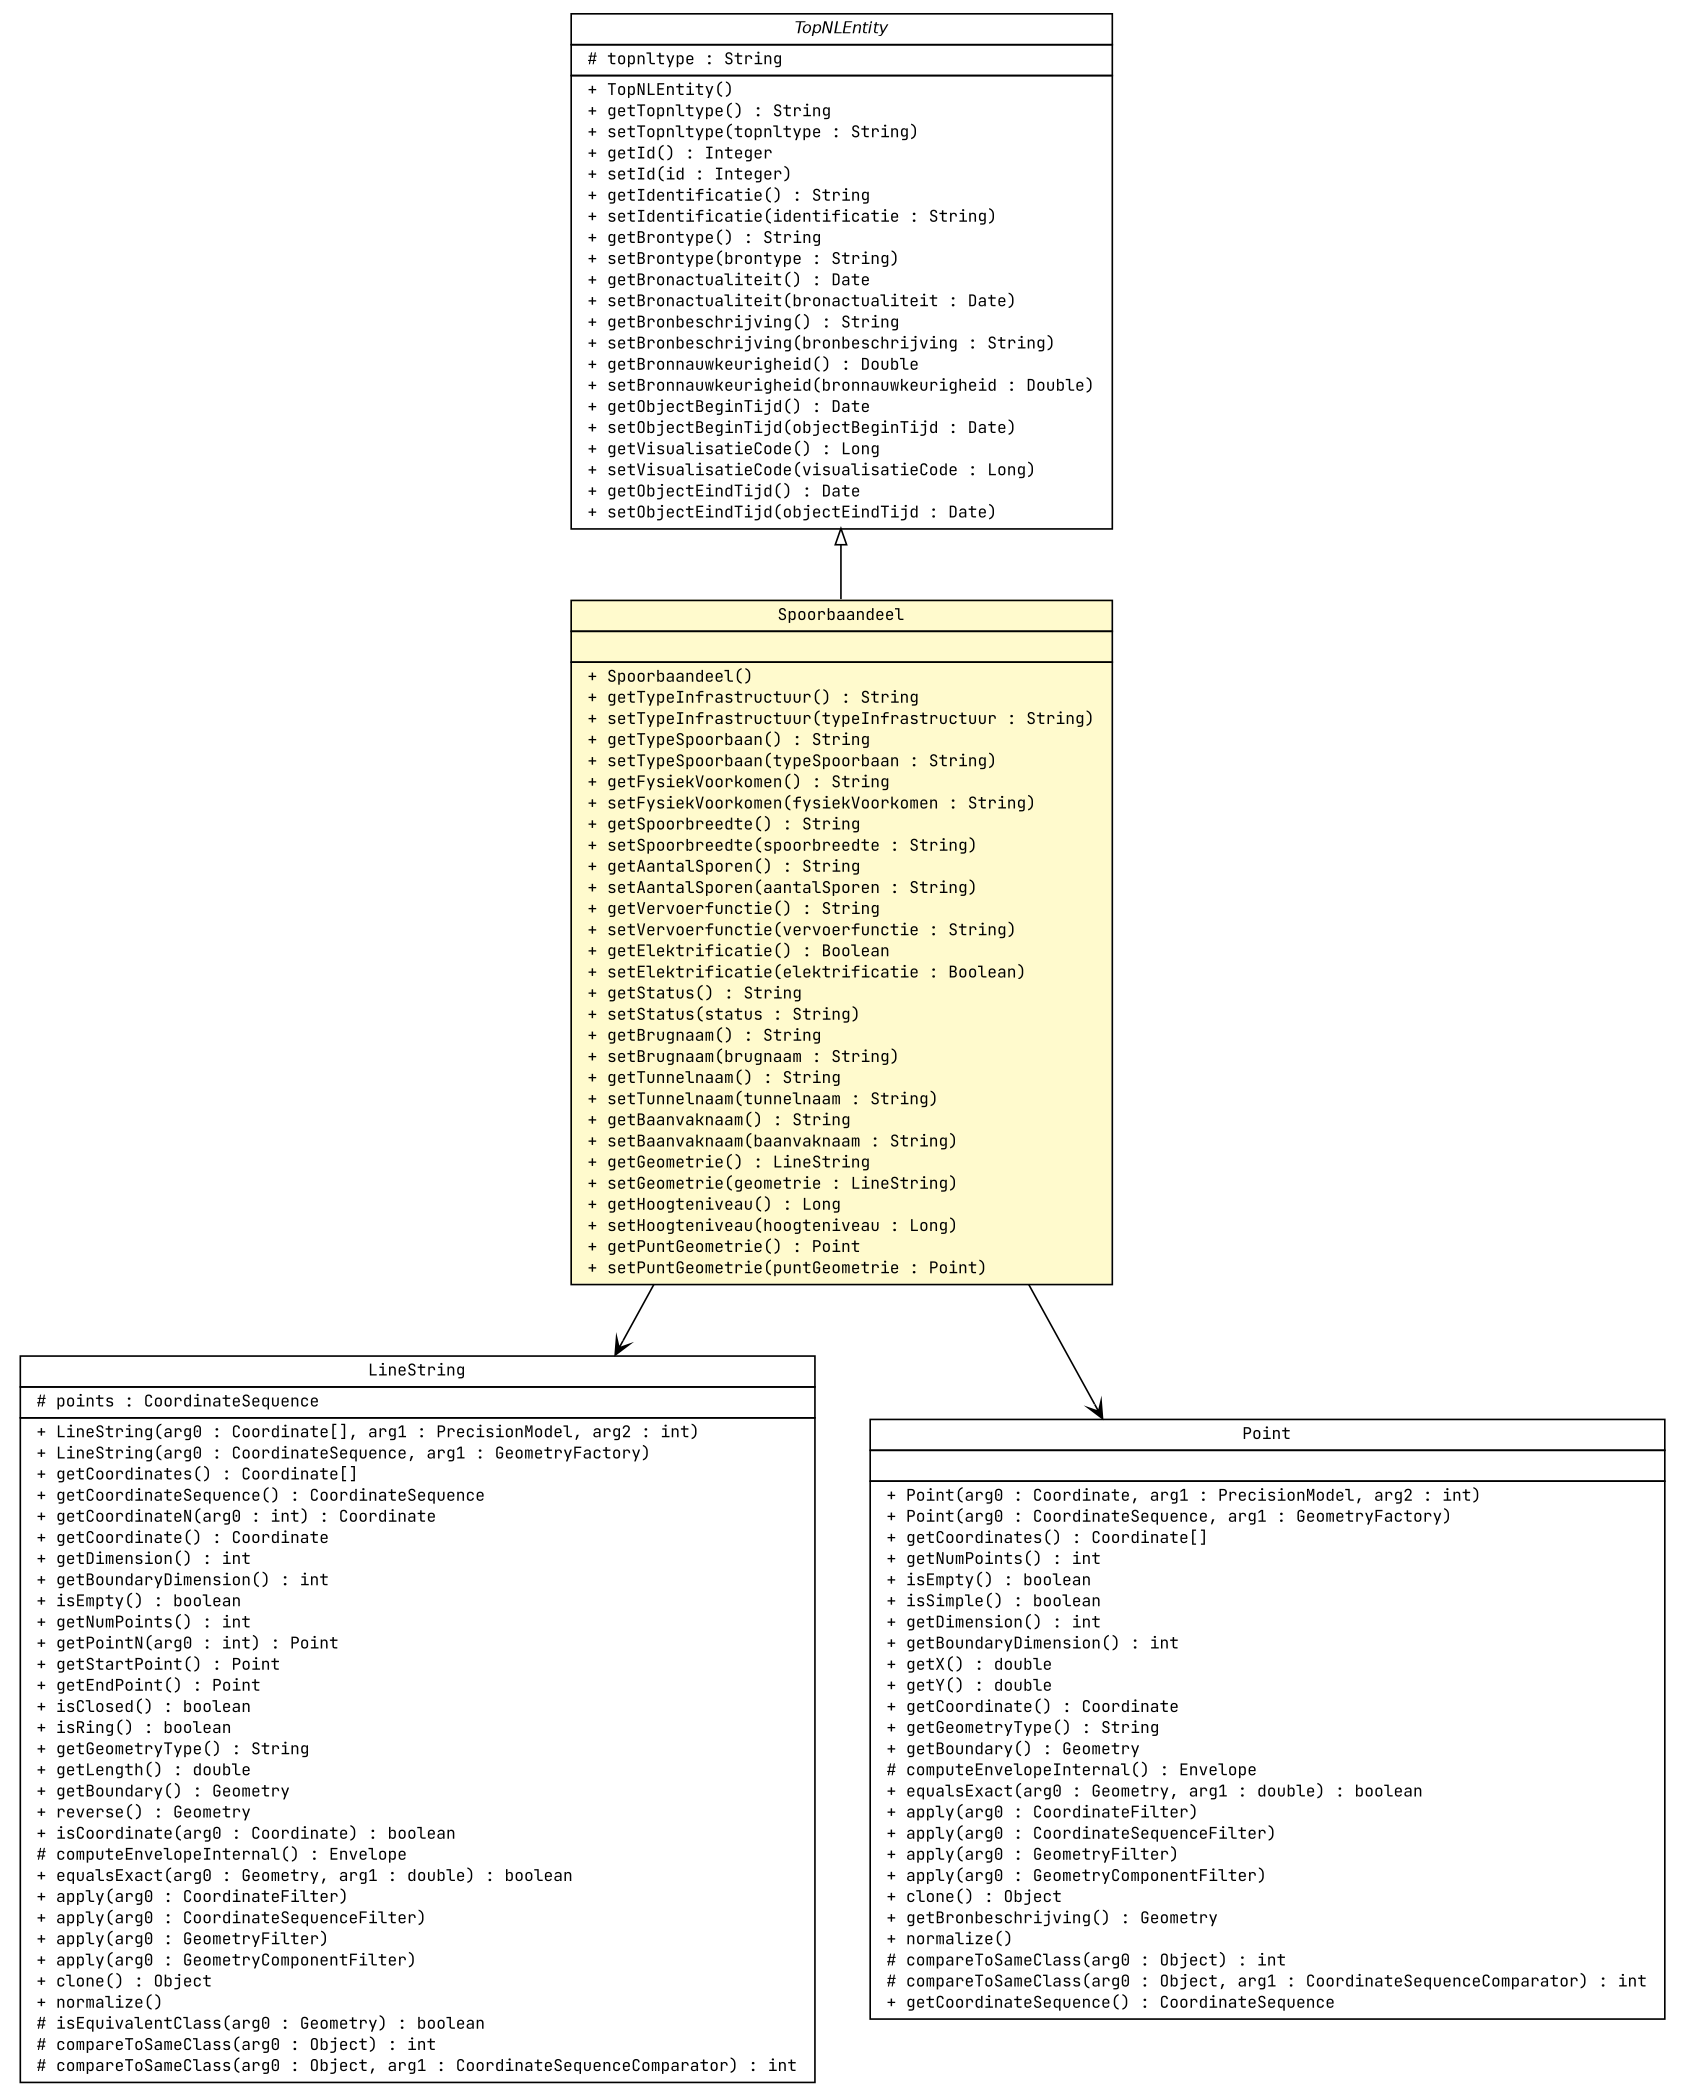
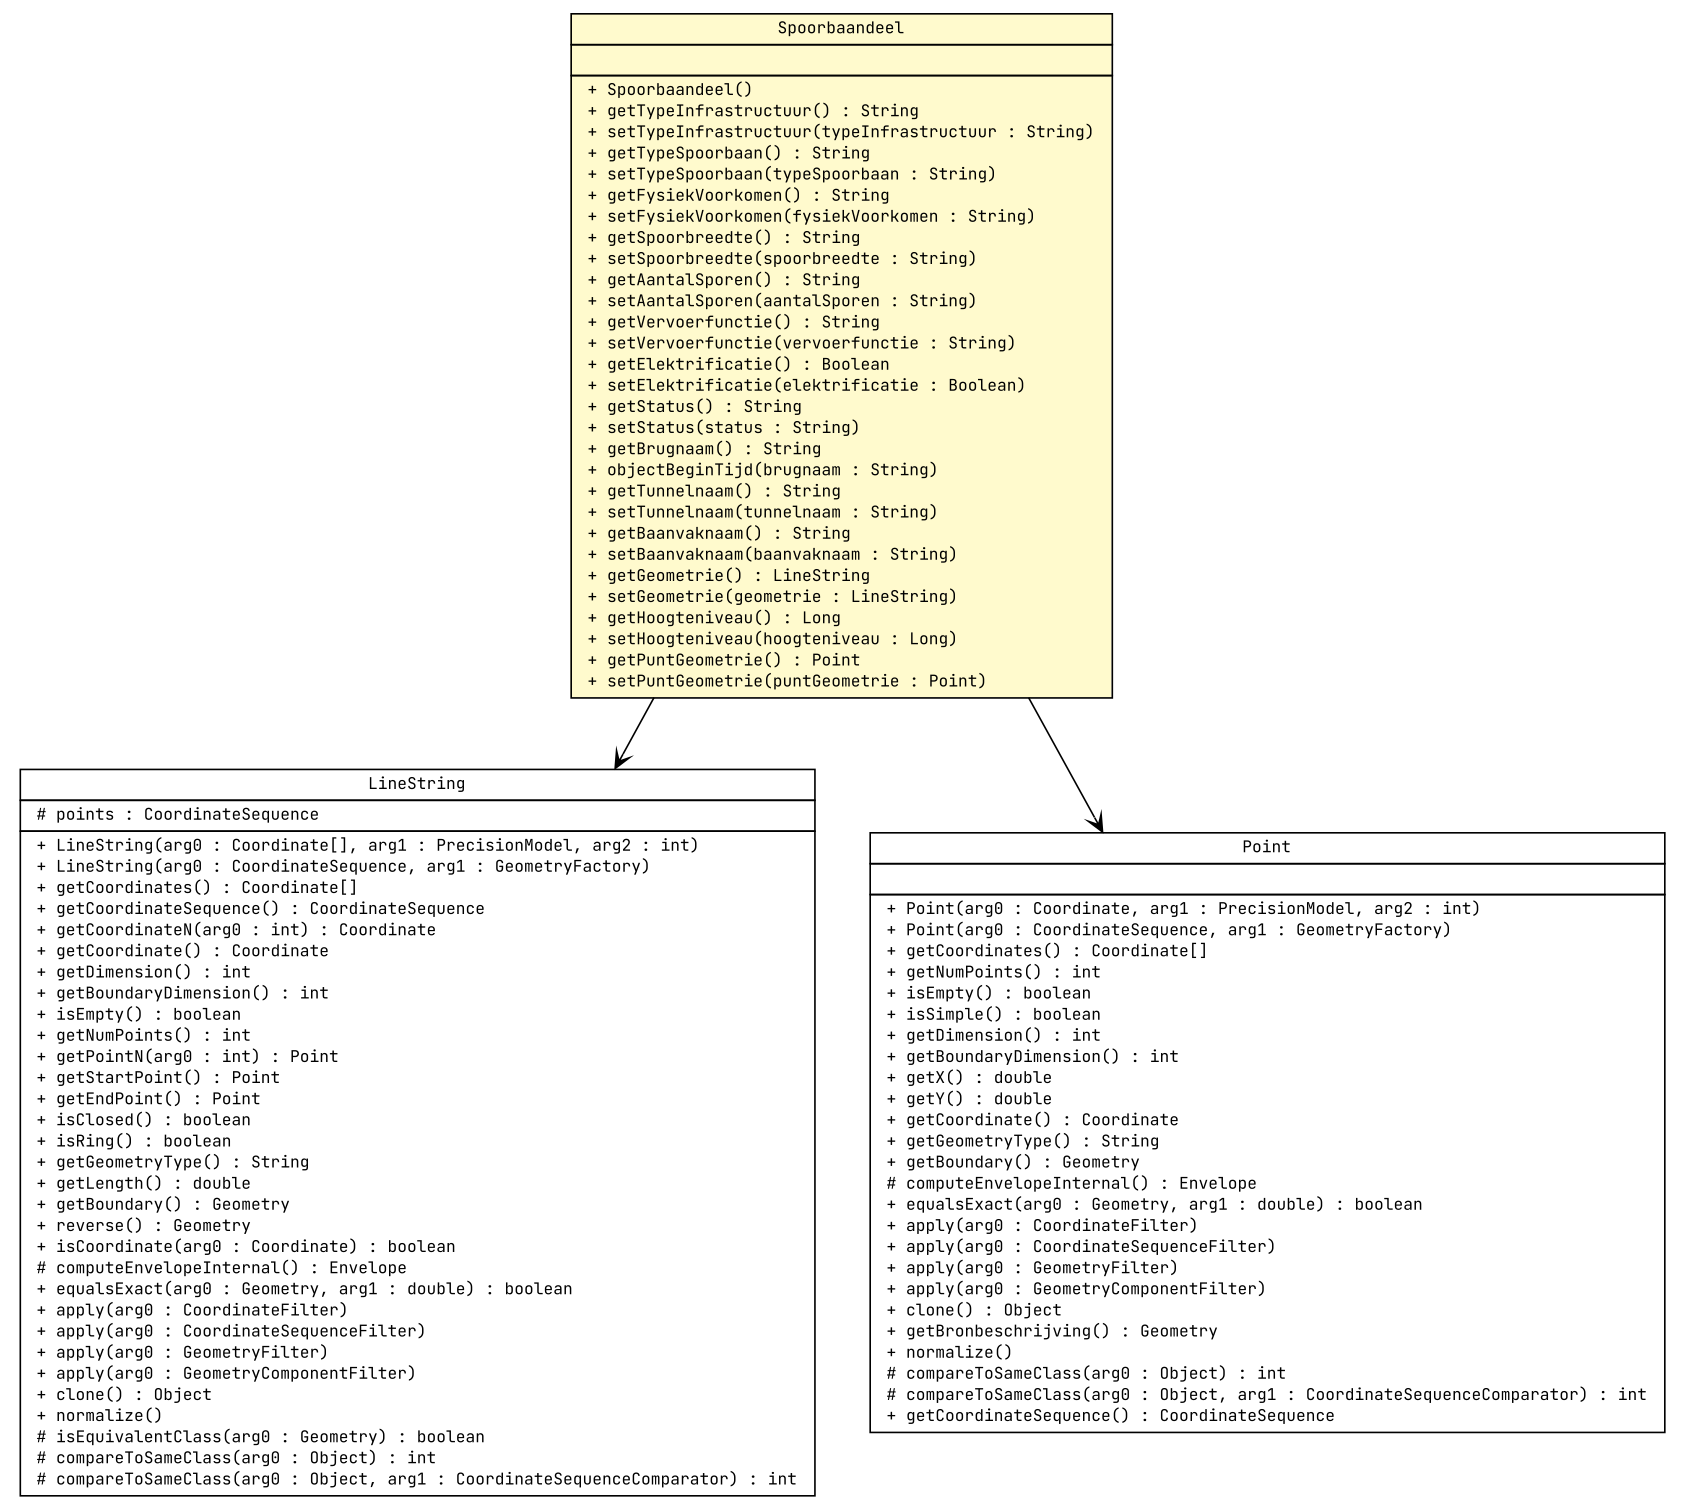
(841, 271) -> none
(744, 1057) -> (764, 470)
